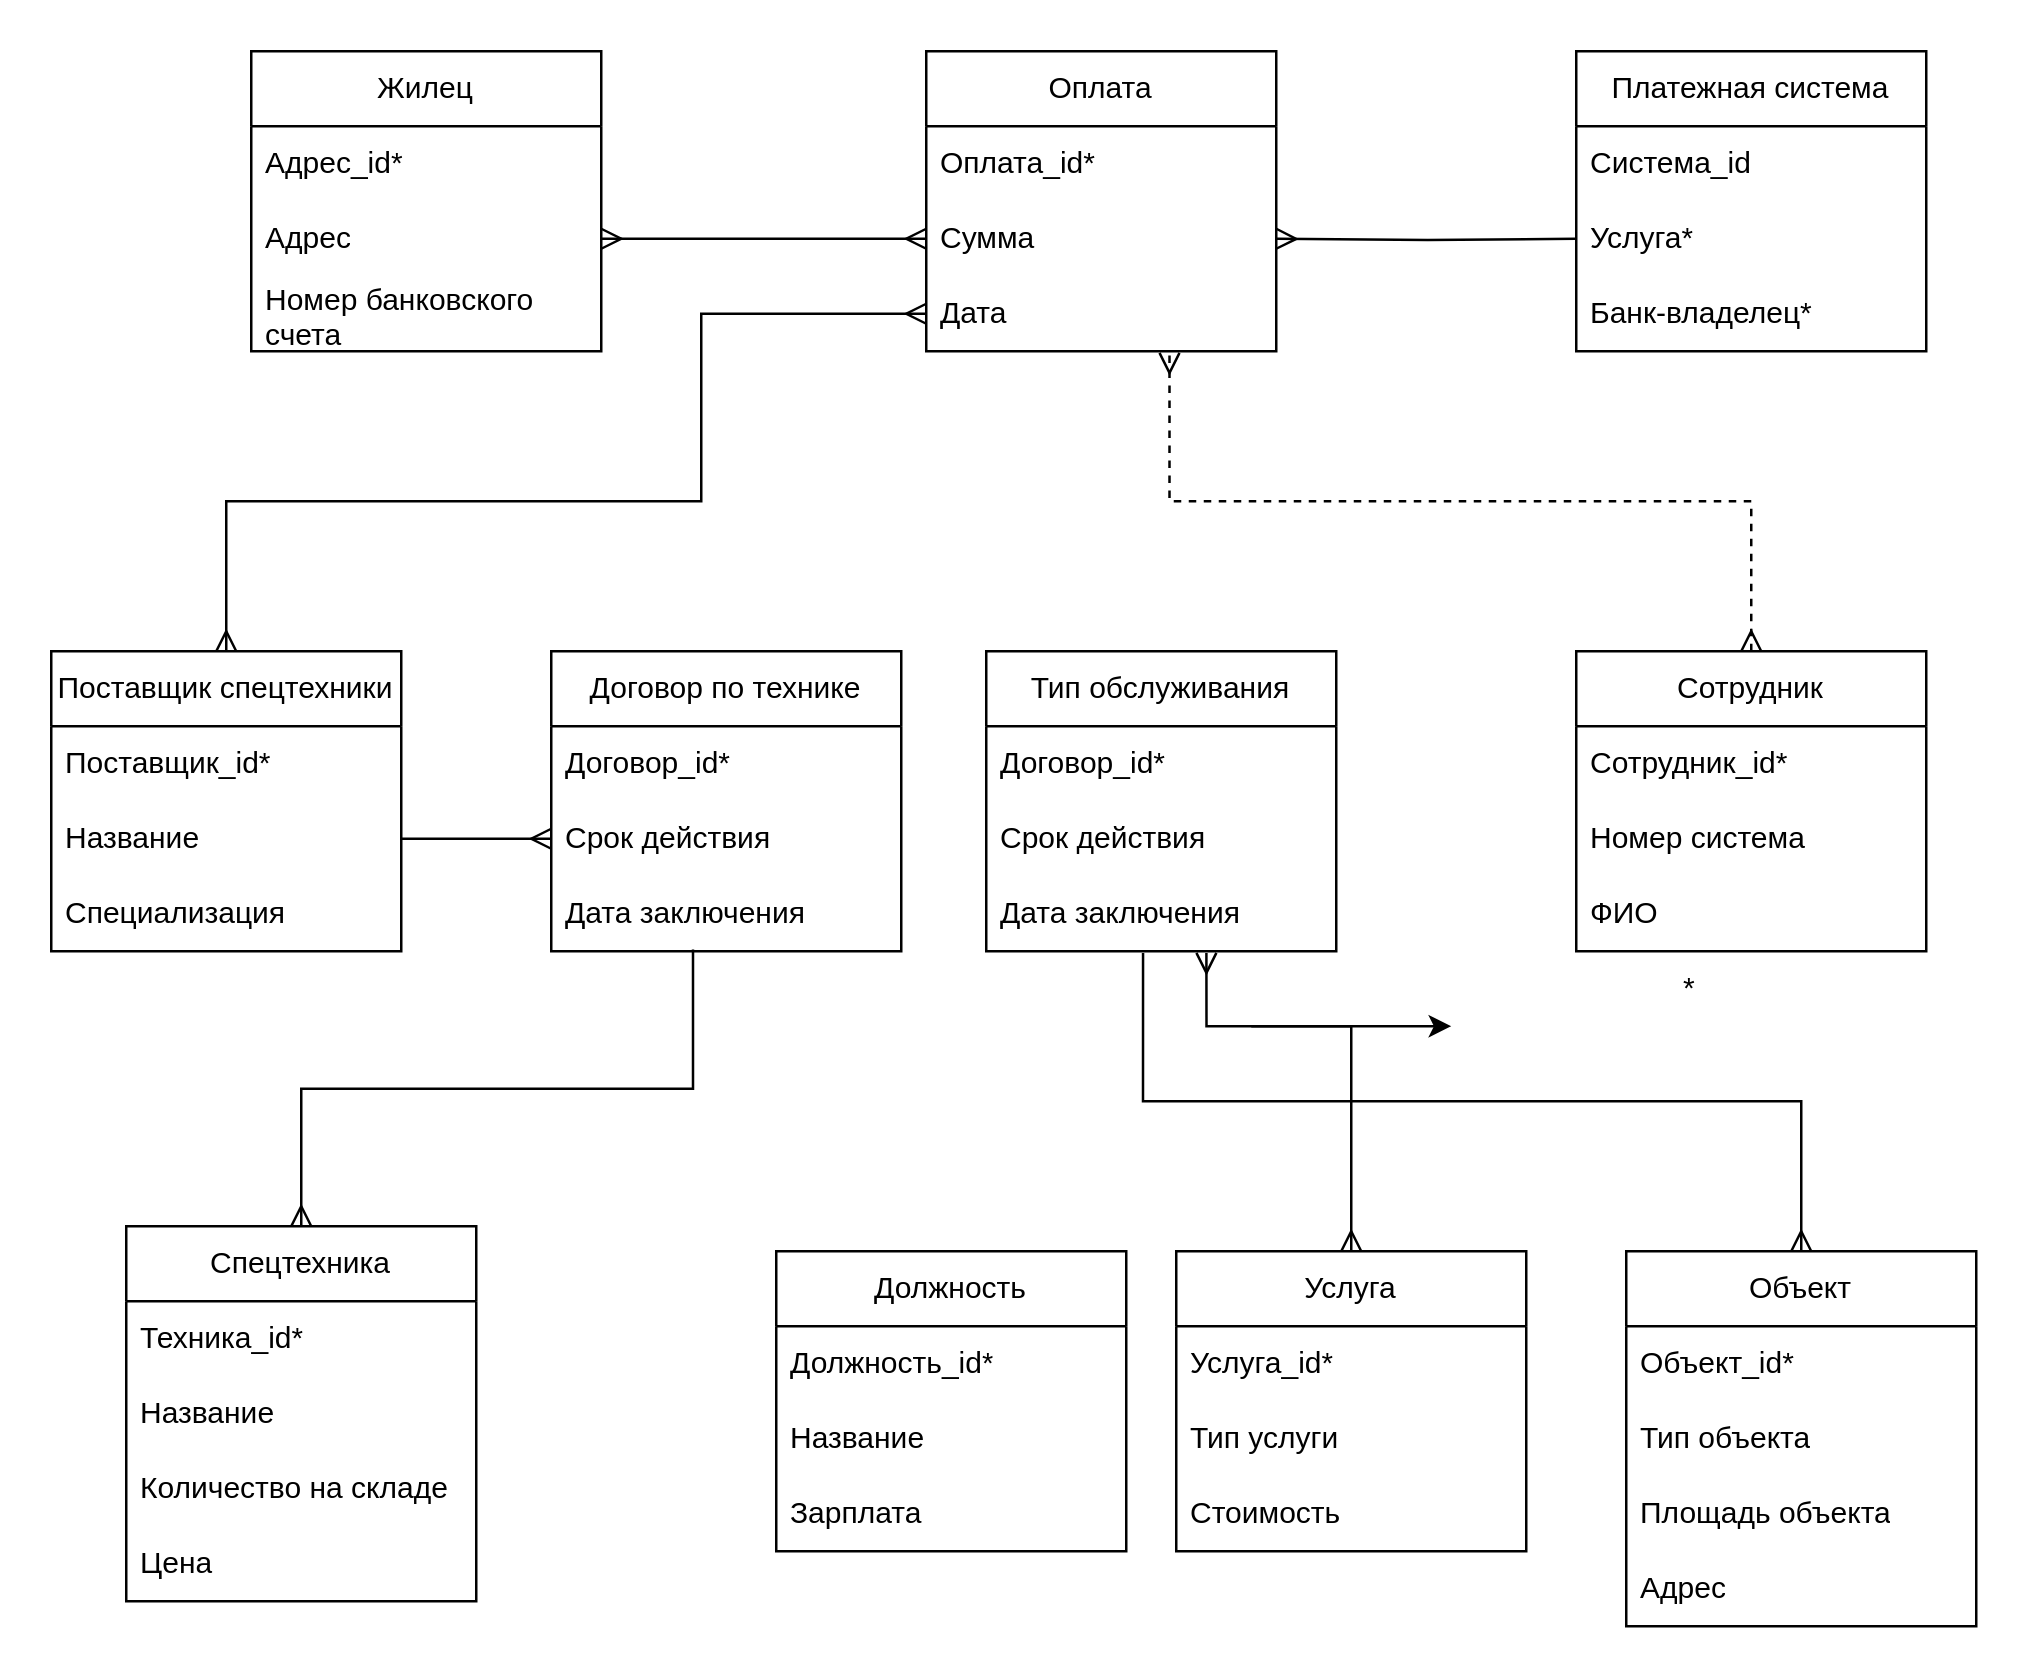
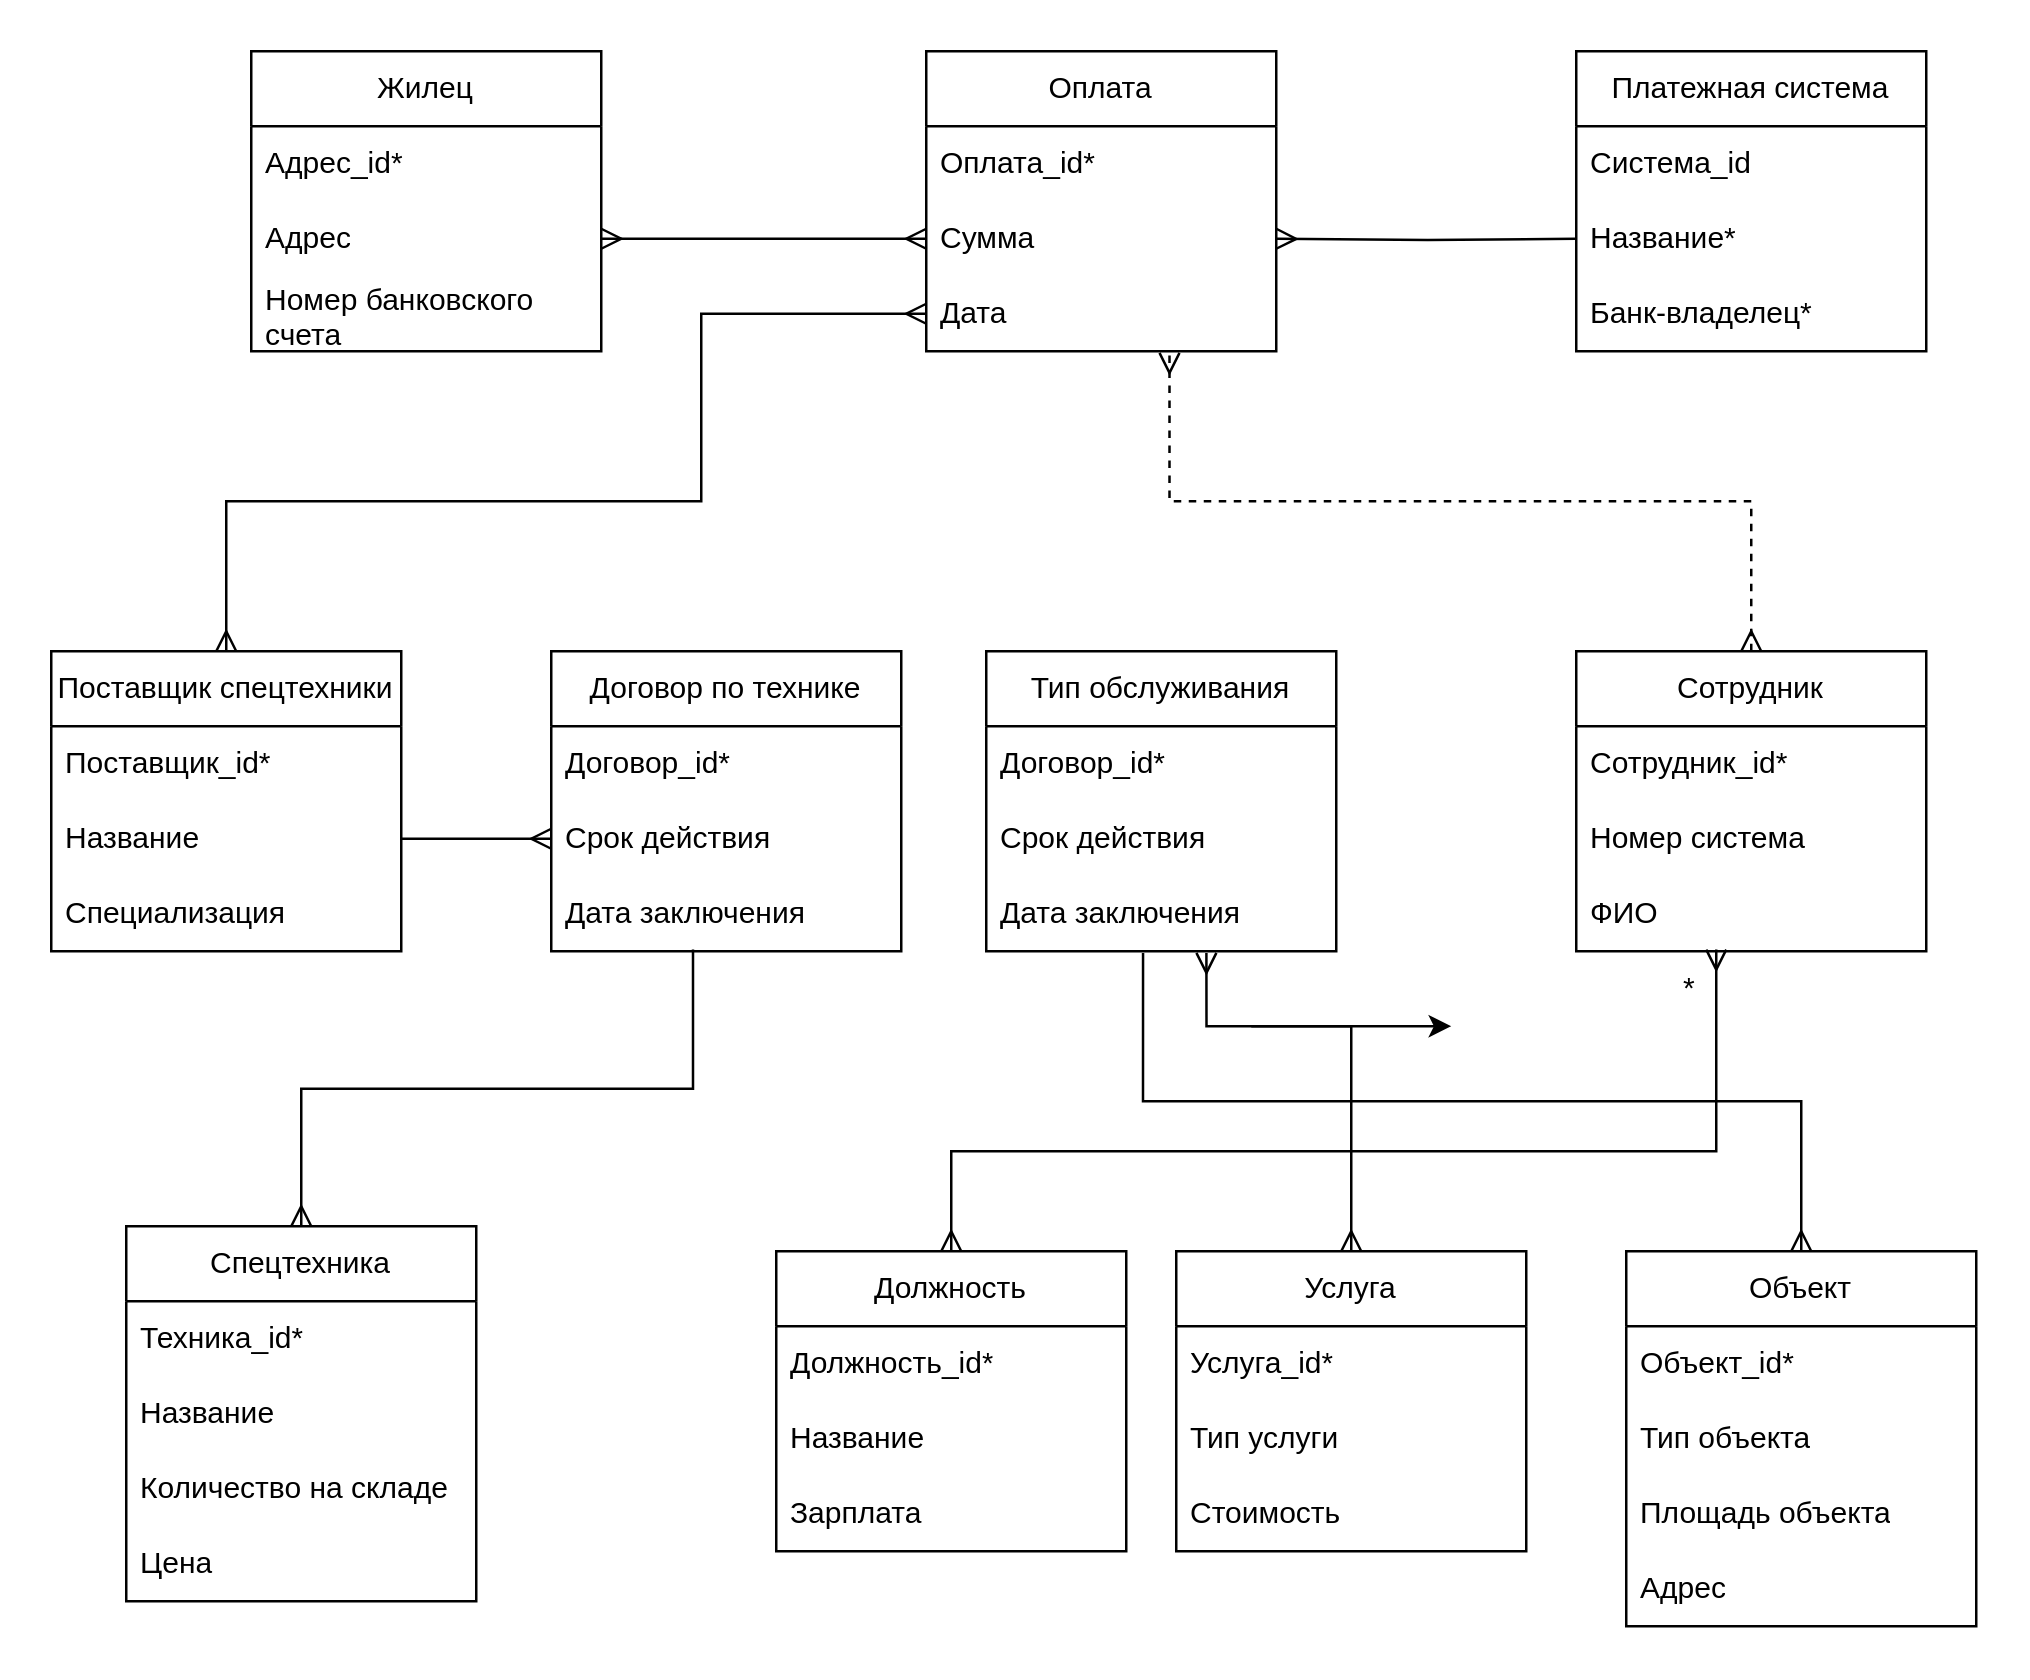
(1650, 239) -> (1667, 239)
none -> (1098, 1151)
